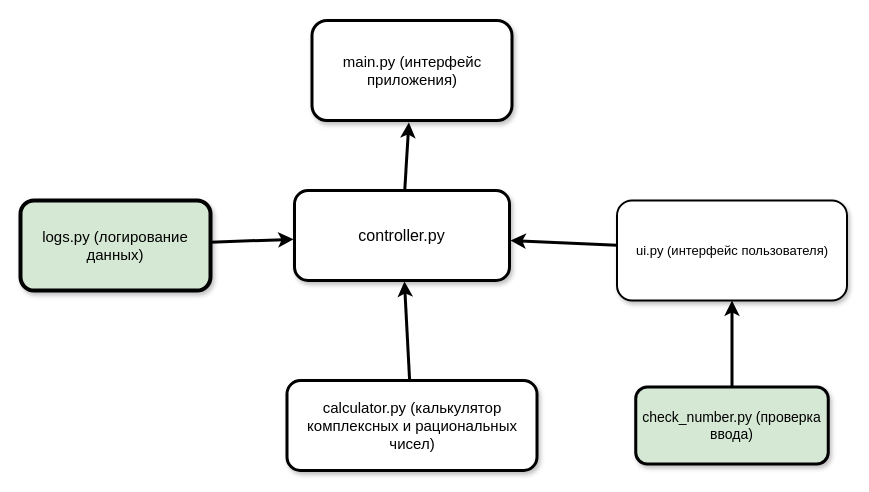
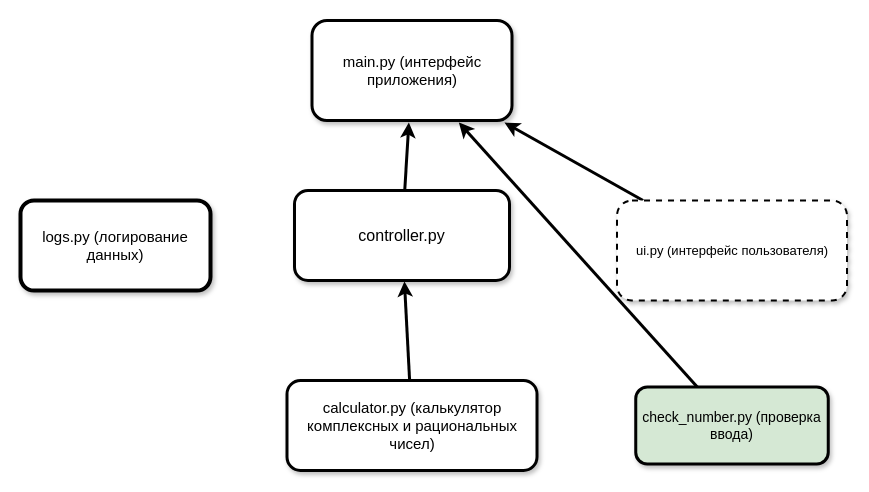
(247, 241) -> none
(570, 243) -> (578, 164)
(116, 246) -> (116, 246)
(732, 251) -> (732, 251)
(732, 349) -> (581, 258)
